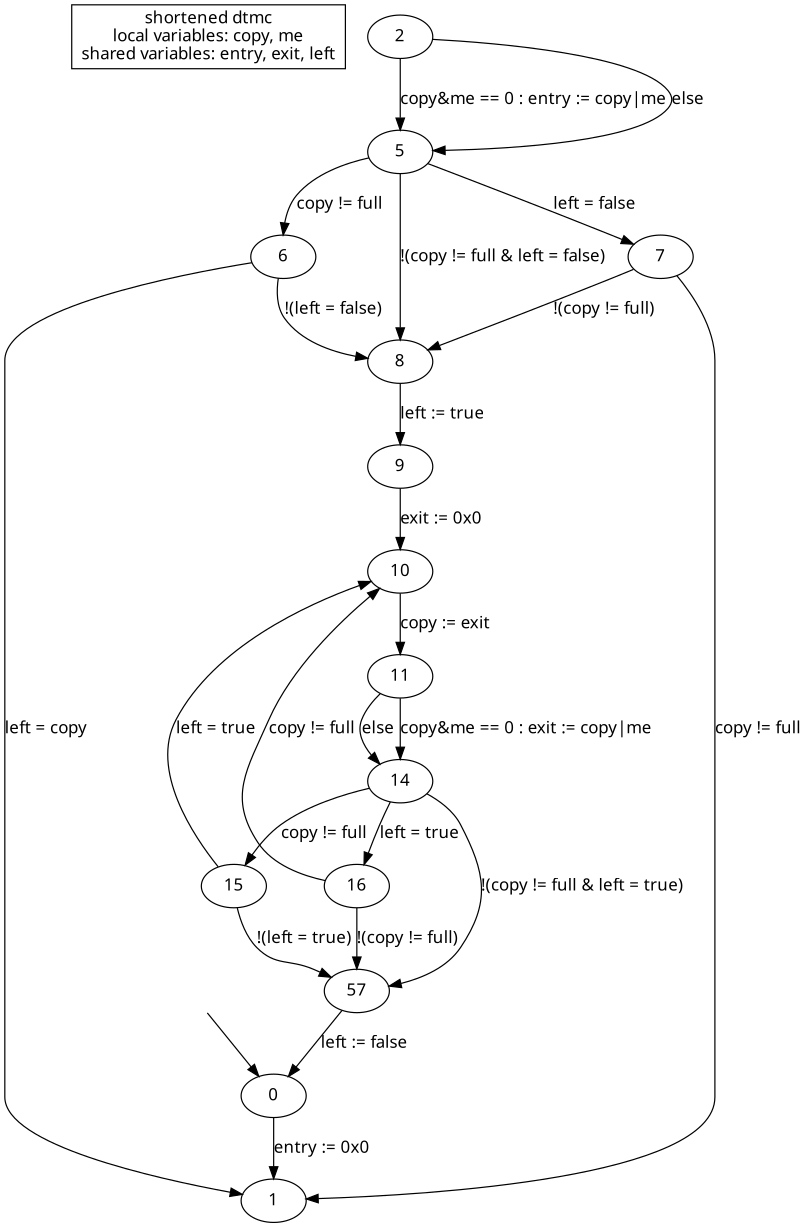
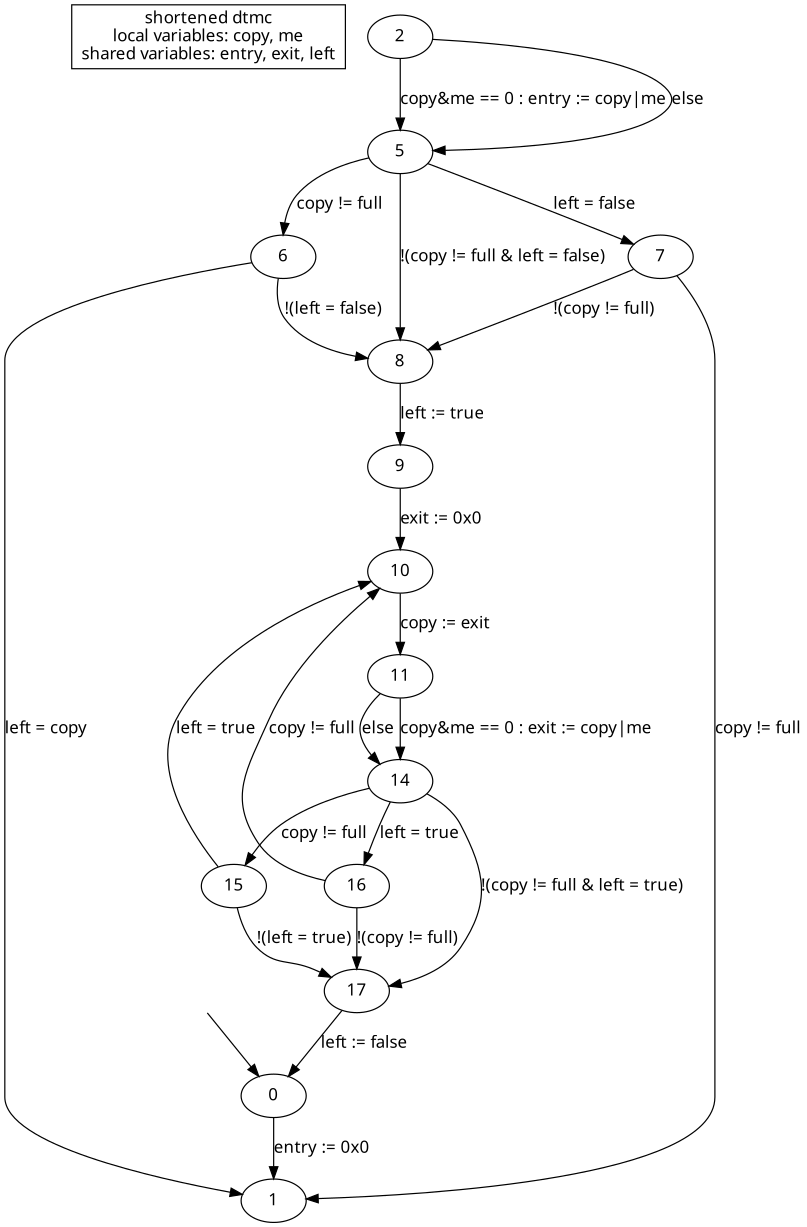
(357, 991) -> (357, 991)
